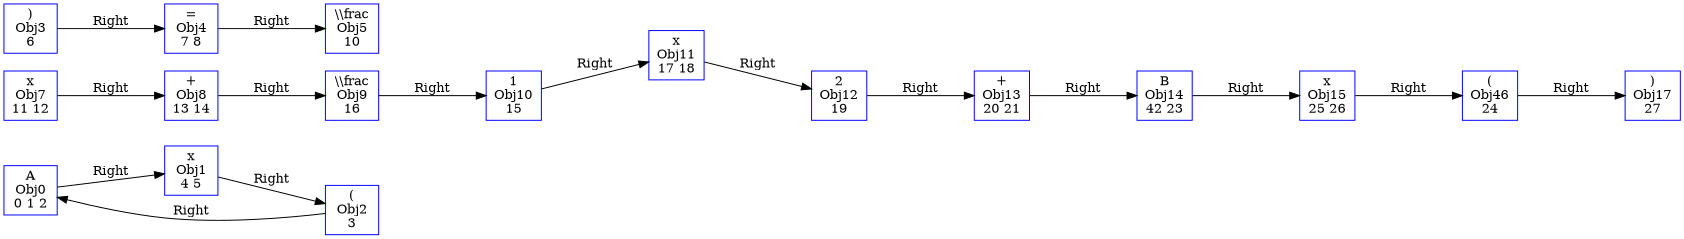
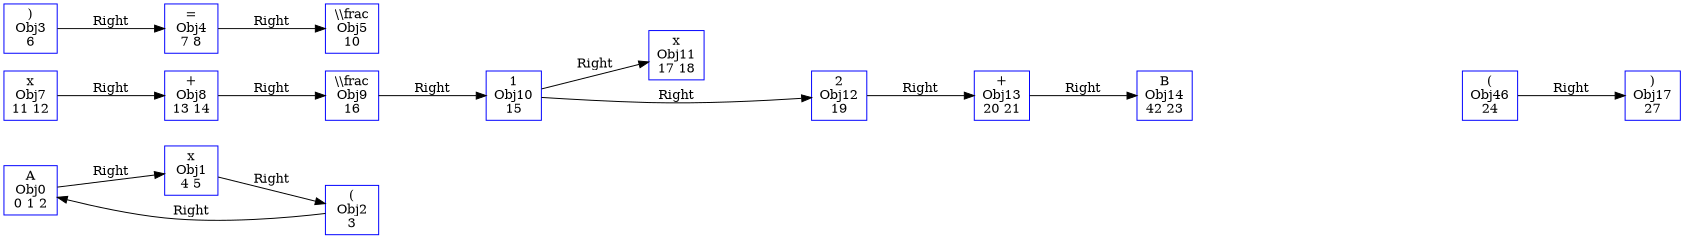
(753, 74) -> (671, 103)
(1327, 96) -> none
